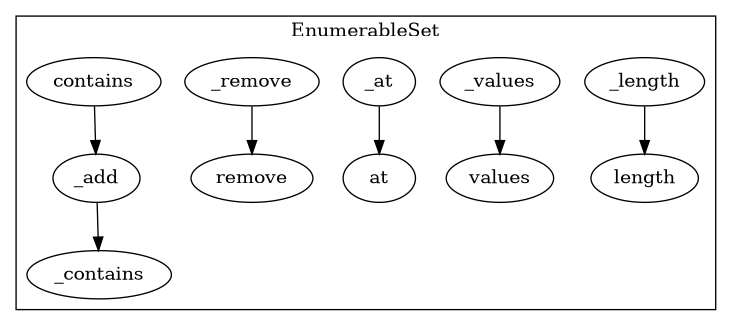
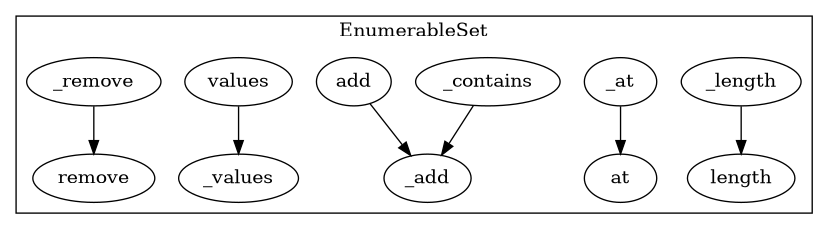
(94, 82) -> (354, 82)
(500, 123) -> (239, 123)
(98, 220) -> (461, 125)
